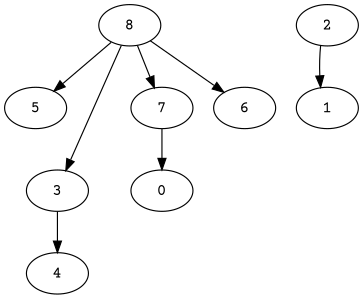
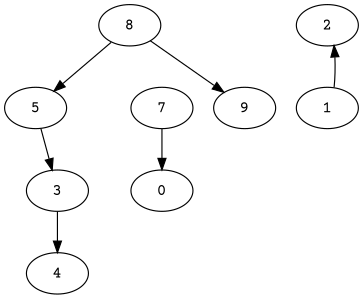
(144, 61) -> none
(320, 61) -> (335, 72)
(96, 103) -> (45, 144)
(245, 108) -> (245, 108)
